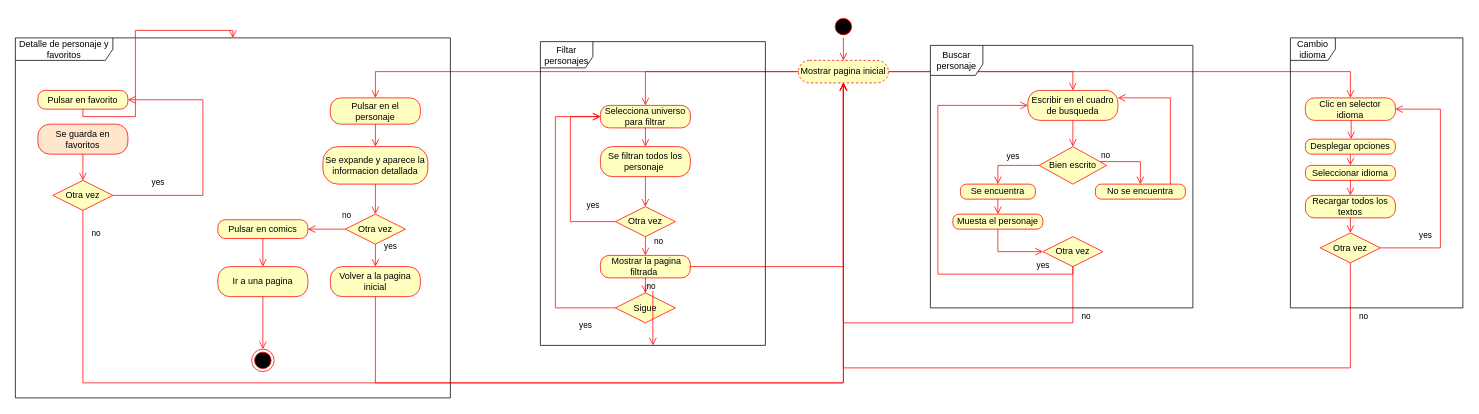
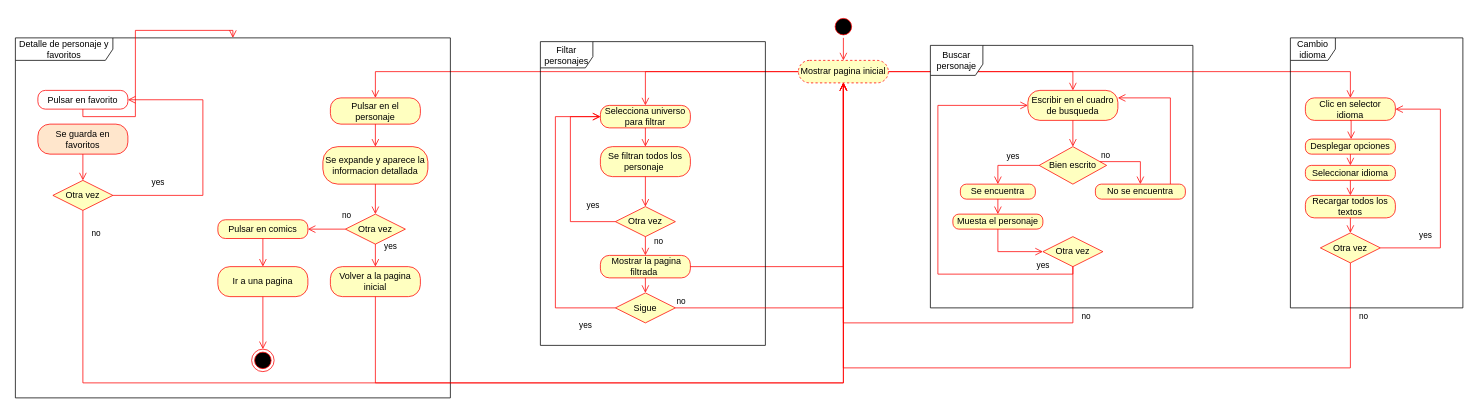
(83, 100) -> (83, 100)
(653, 312) -> (758, 308)
